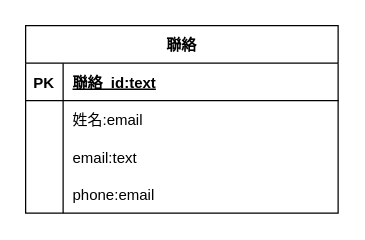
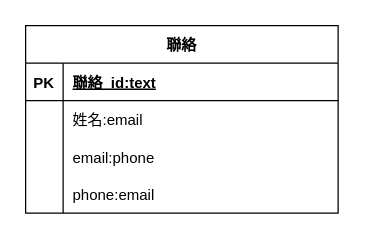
(109, 158) -> (113, 158)
